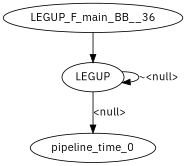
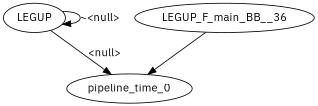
(93, 44) -> (180, 51)
